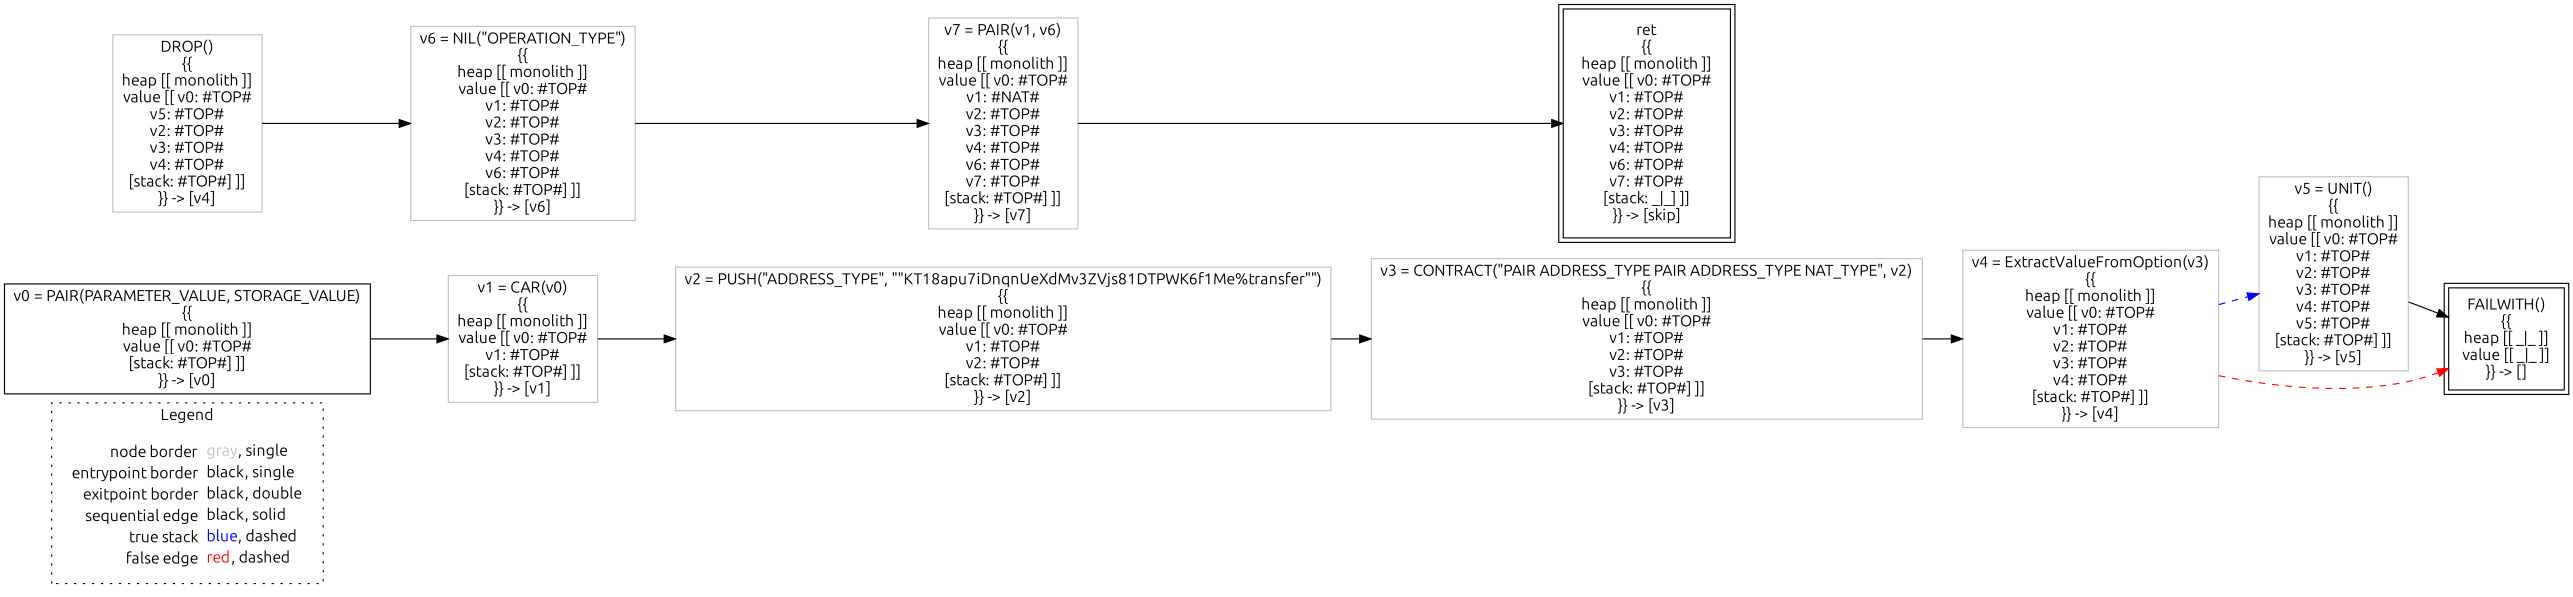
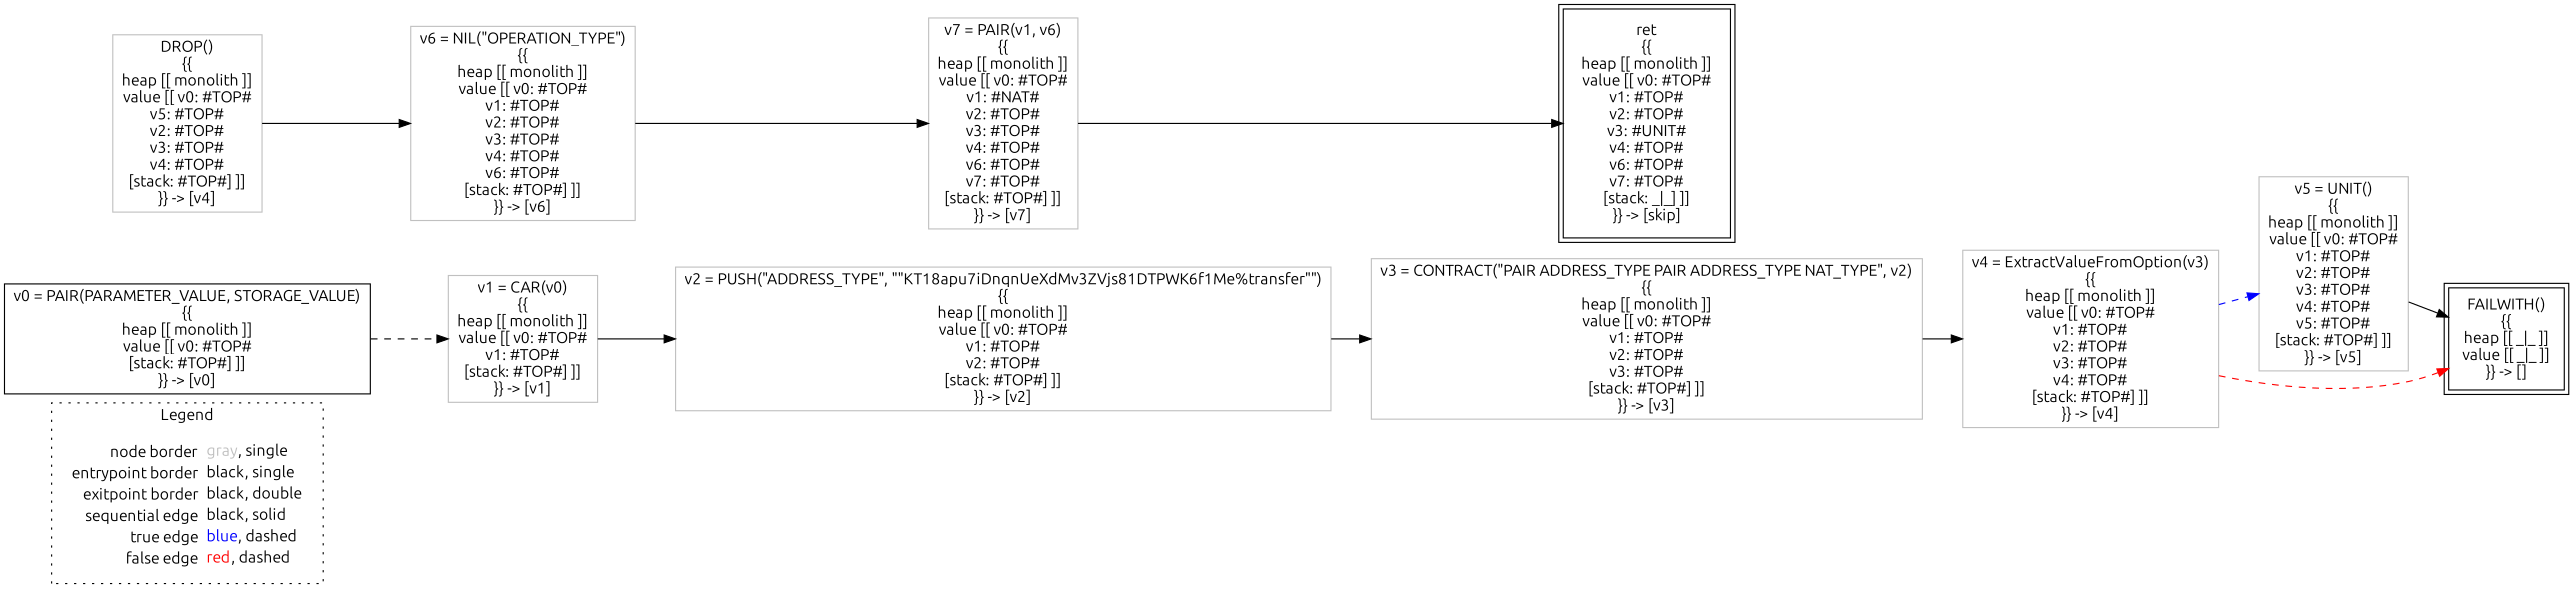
(1647, 131) -> (1647, 131)
(404, 339) -> (404, 339)
(166, 538) -> (166, 538)
